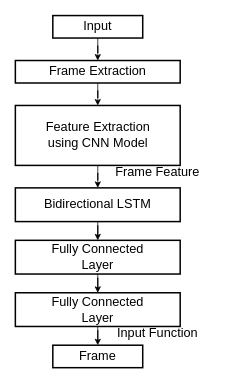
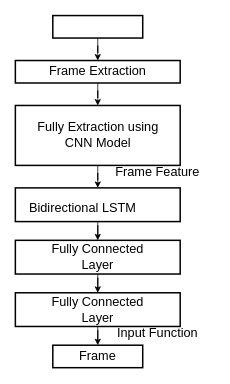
(98, 27) -> none
(98, 135) -> (98, 135)
(98, 205) -> (83, 209)
